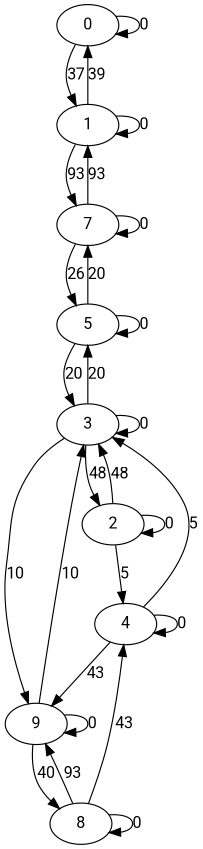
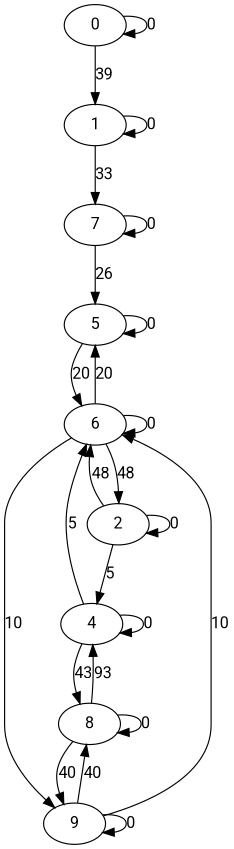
(76, 75) -> (104, 75)
(88, 81) -> none
(76, 175) -> (104, 175)
(88, 181) -> none
(88, 281) -> none
(88, 424) -> (95, 424)
(85, 670) -> (74, 668)
(125, 724) -> (103, 674)
(73, 774) -> (68, 774)
